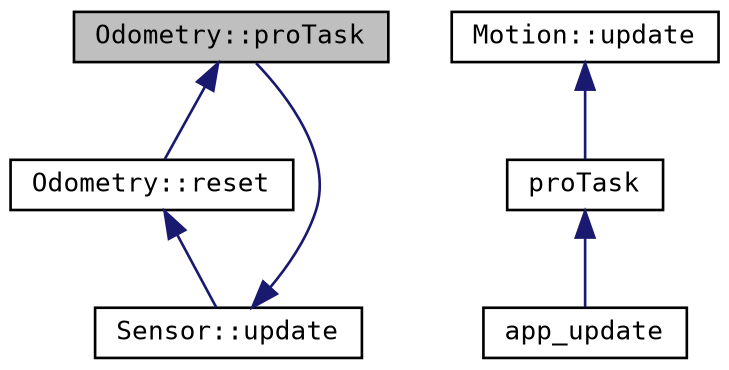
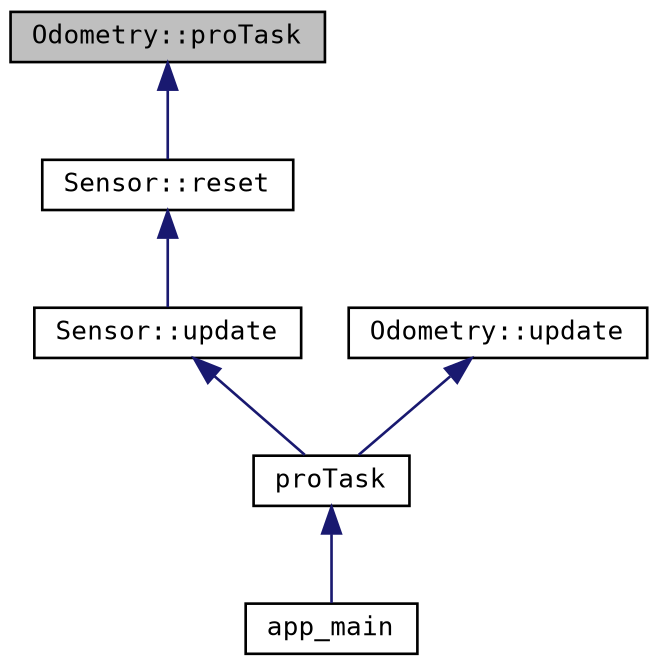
(585, 37) -> (498, 333)
(319, 173) -> (260, 416)
(152, 185) -> (168, 185)
(585, 333) -> (332, 629)
